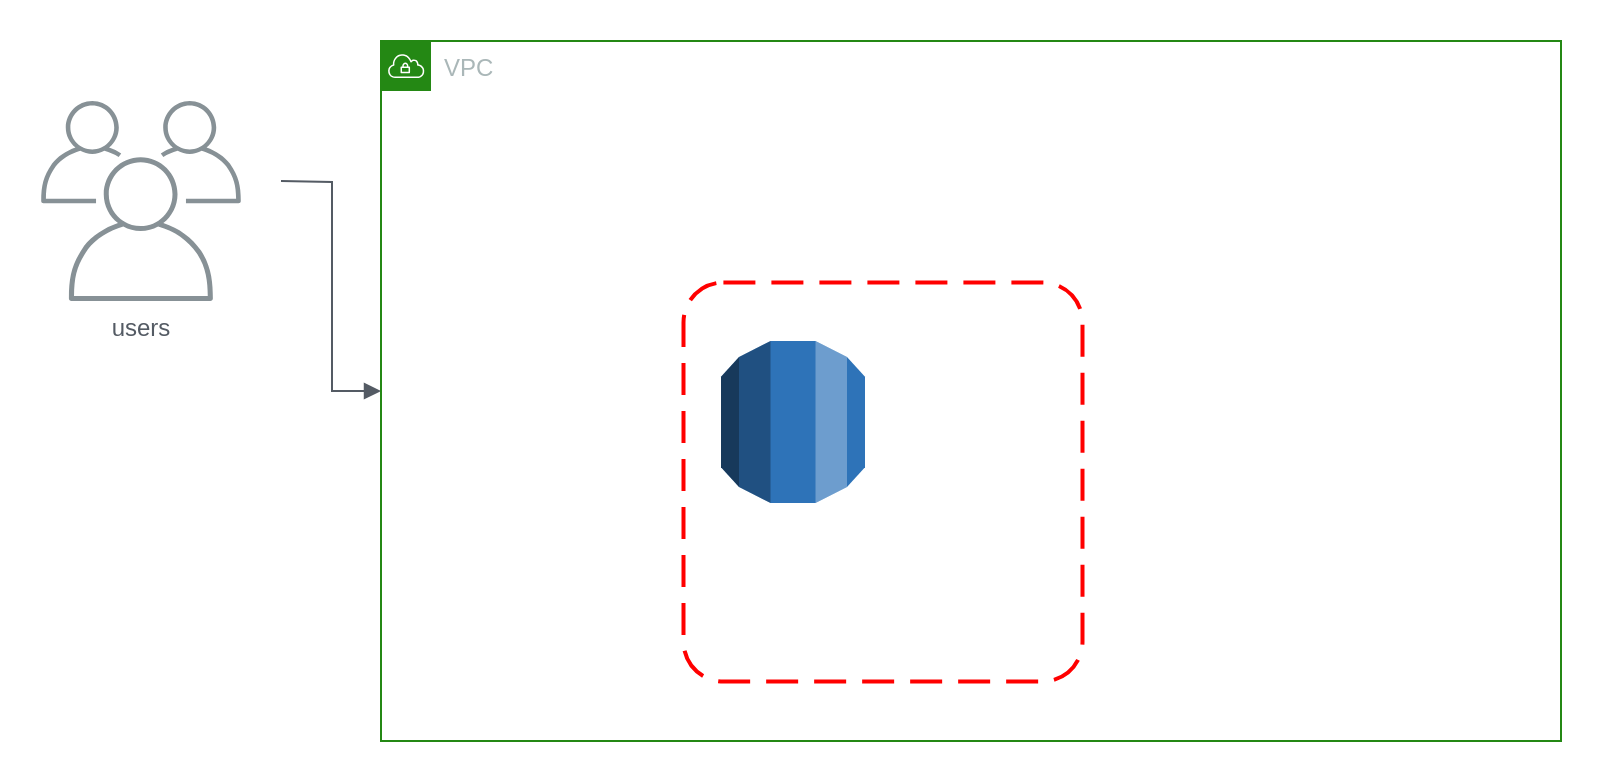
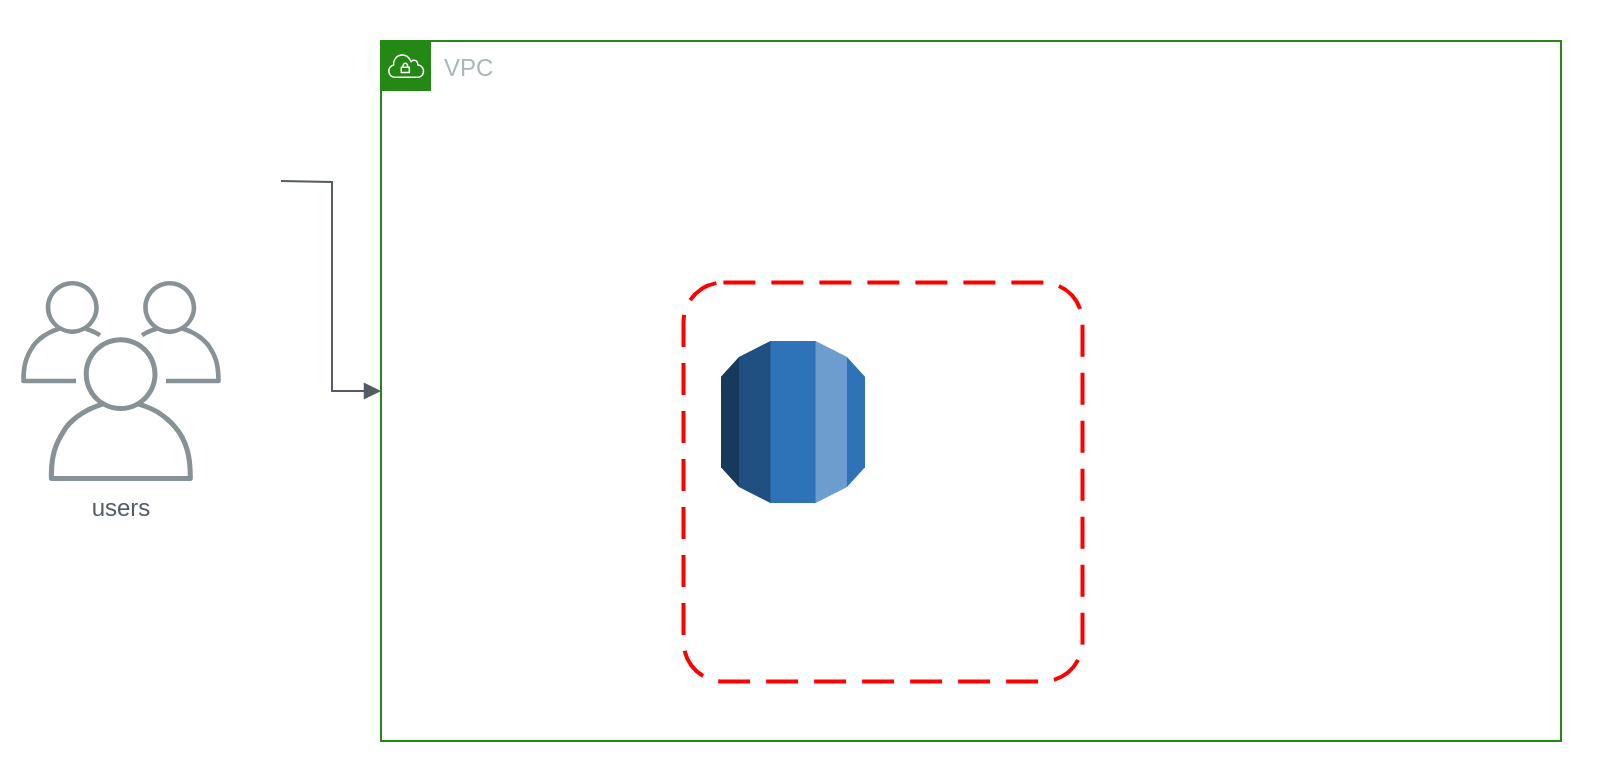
(141, 201) -> (121, 381)
